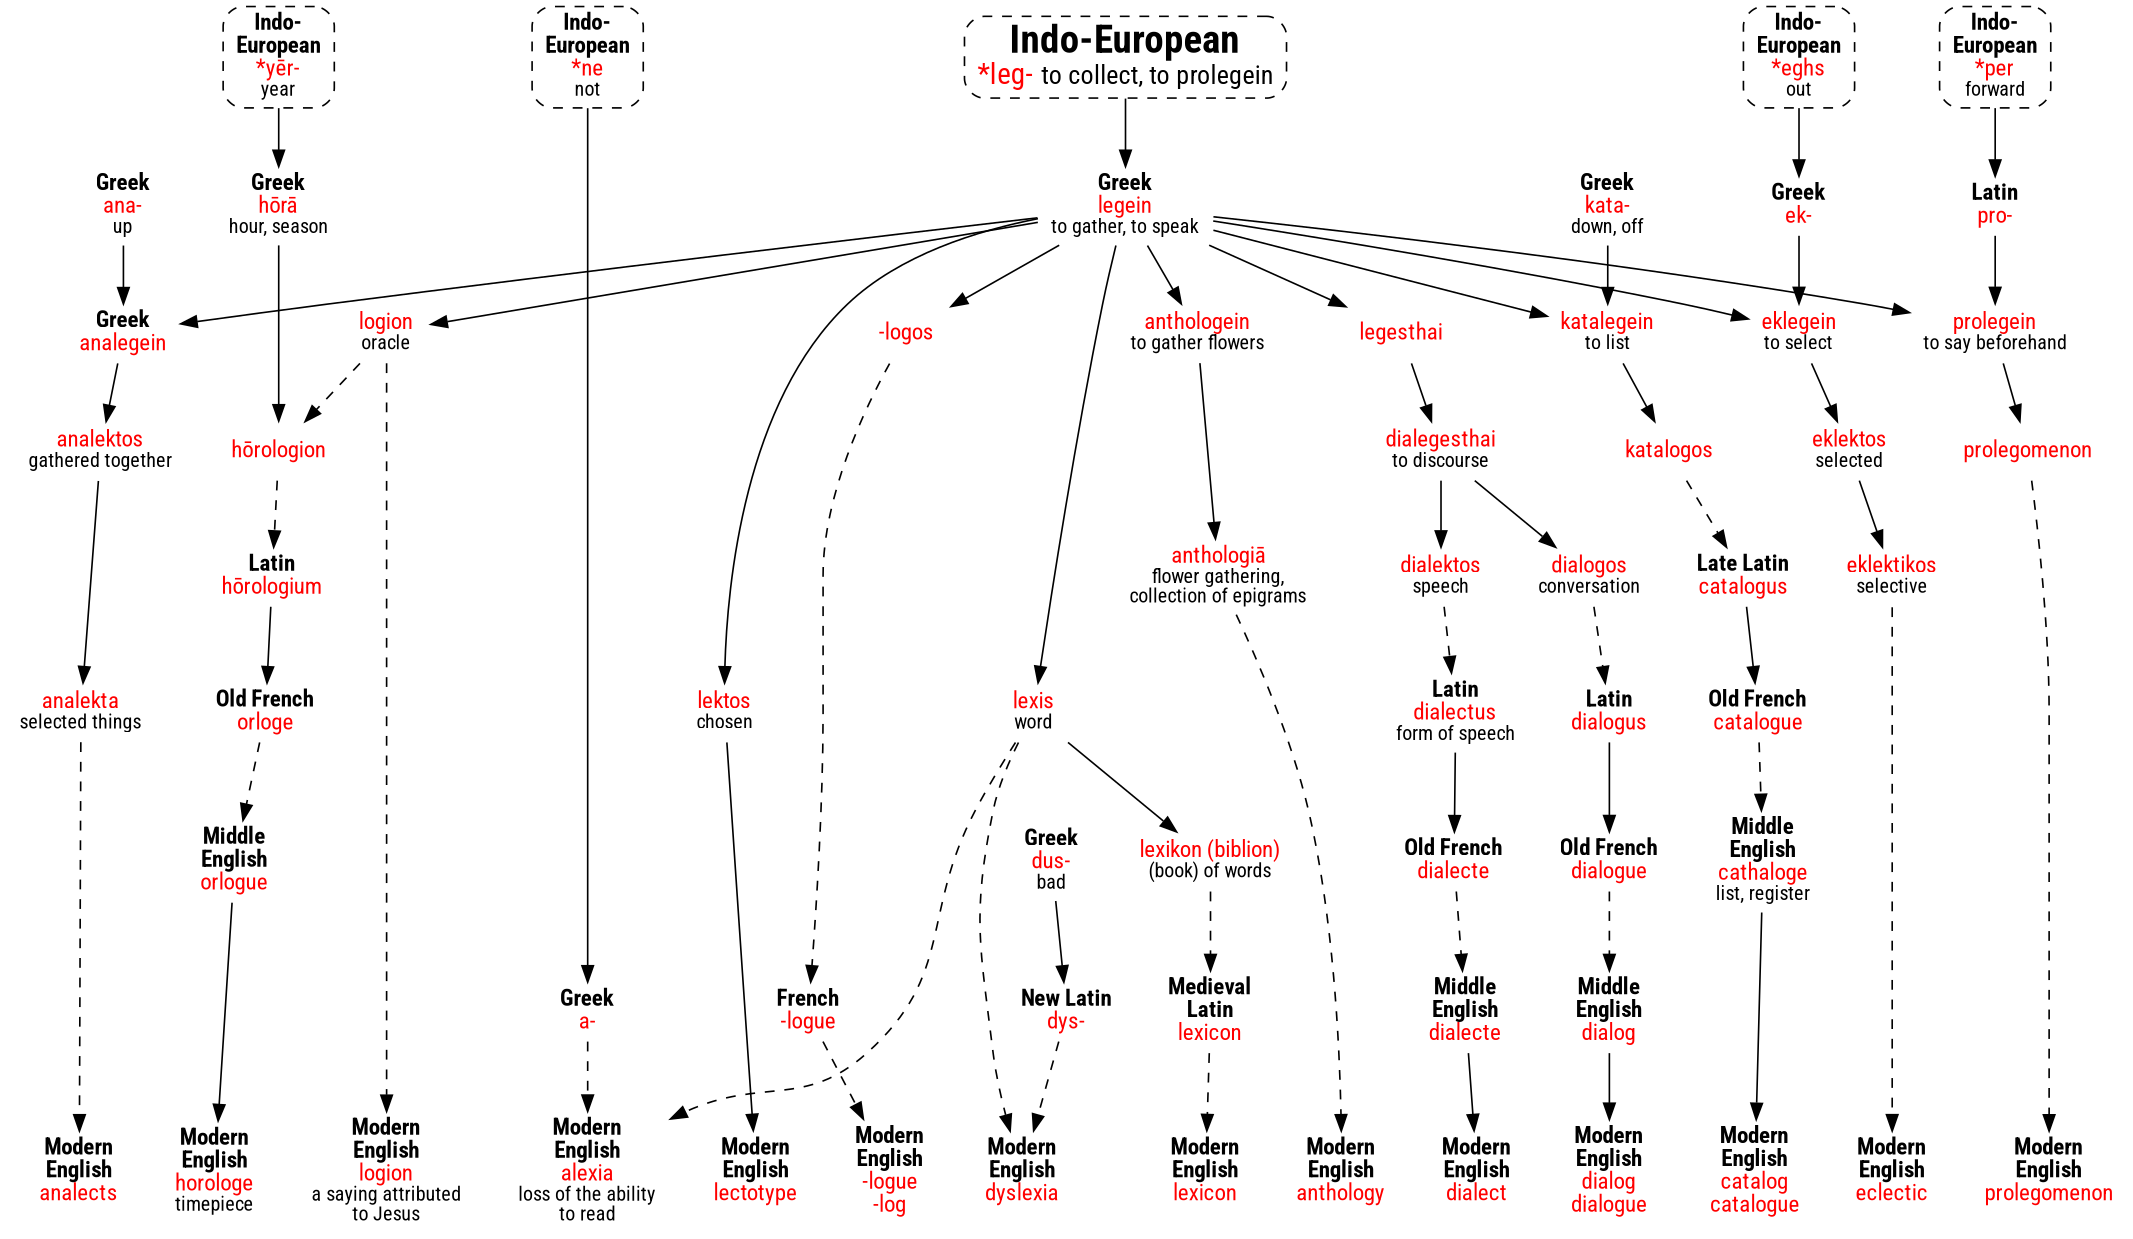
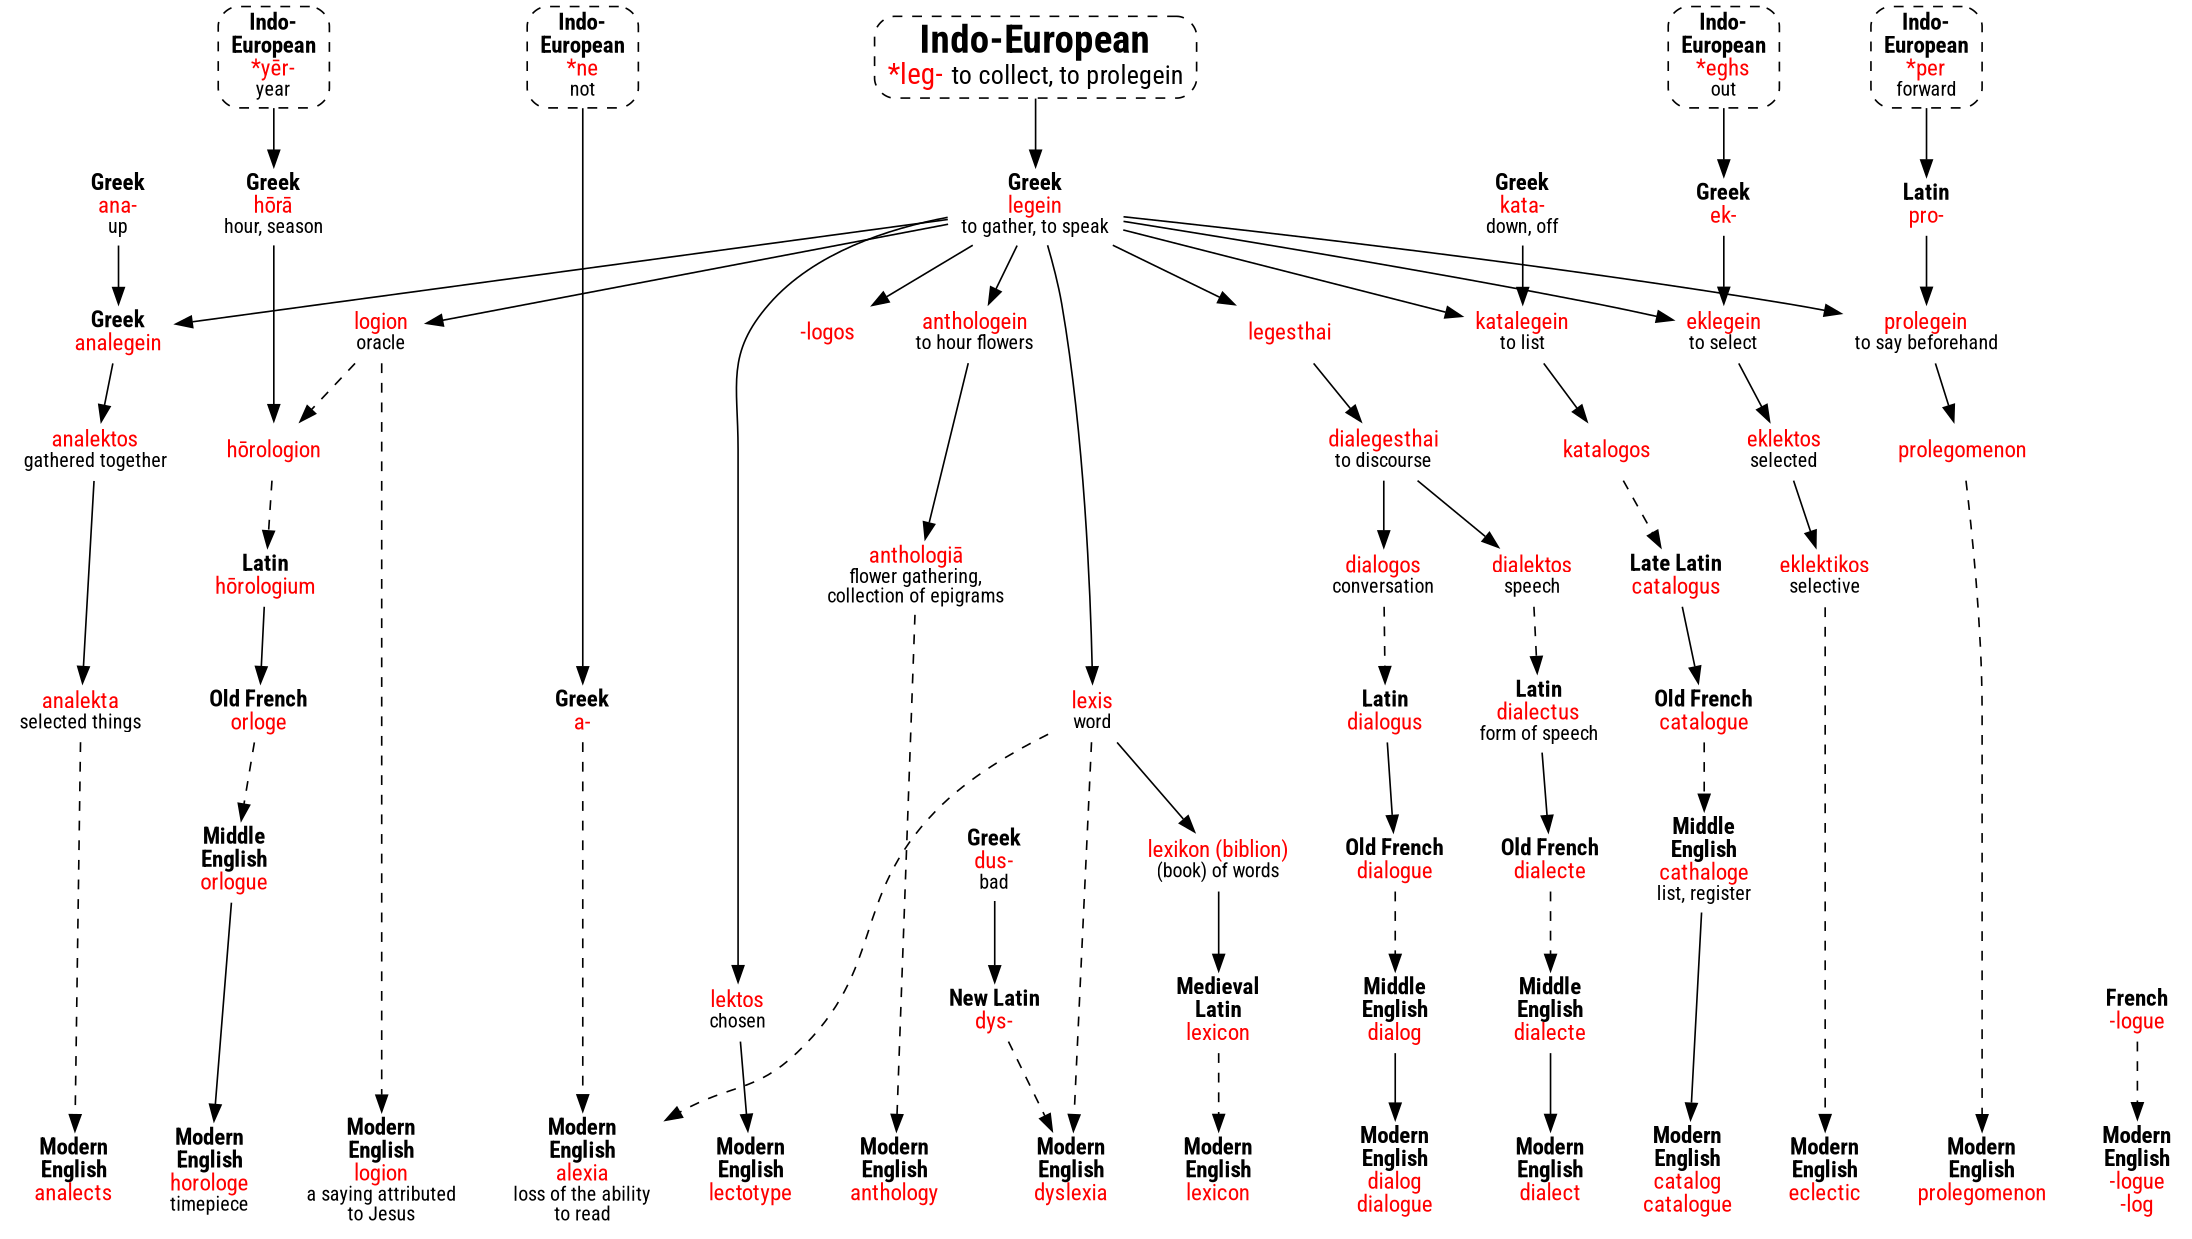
(1197, 343) -> (975, 343)
(823, 659) -> none
(1211, 923) -> (1219, 923)
